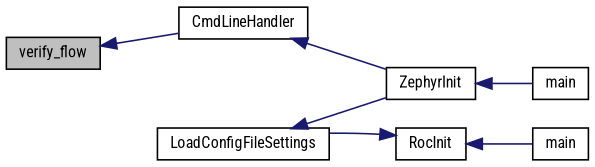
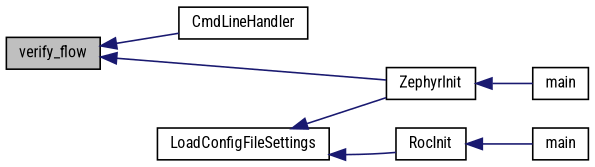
(347, 56) -> (251, 69)
(355, 133) -> (371, 154)
